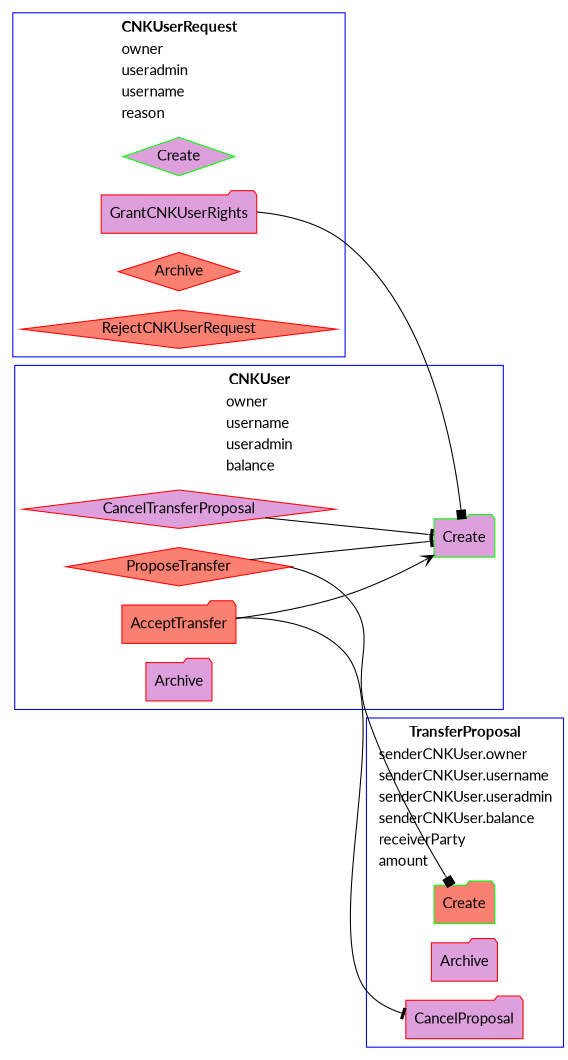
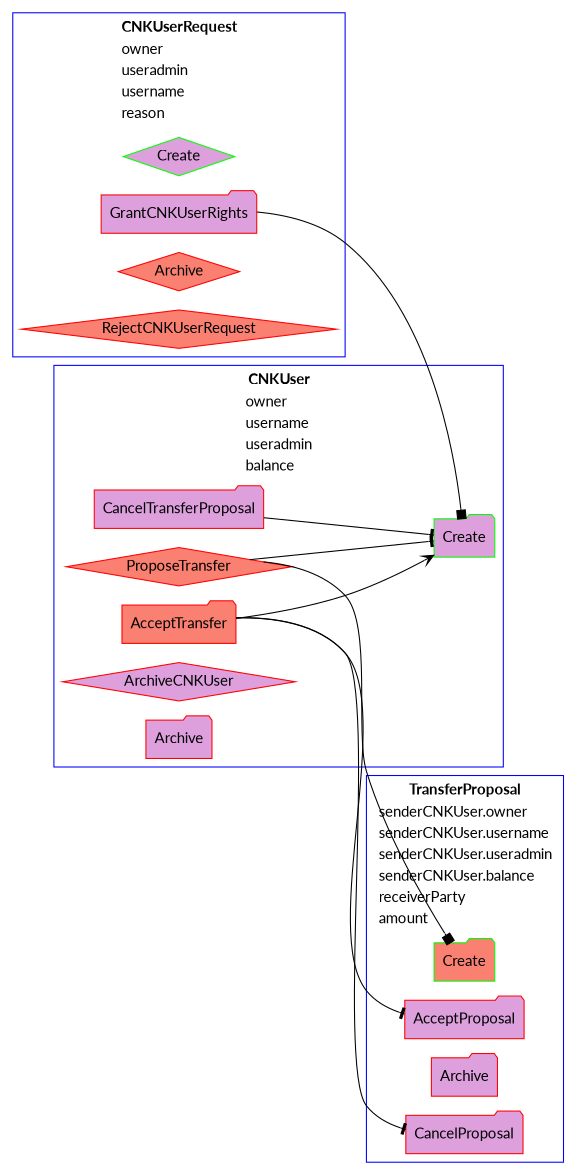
(179, 509) -> (179, 509)
none -> (179, 682)
none -> (464, 1019)
